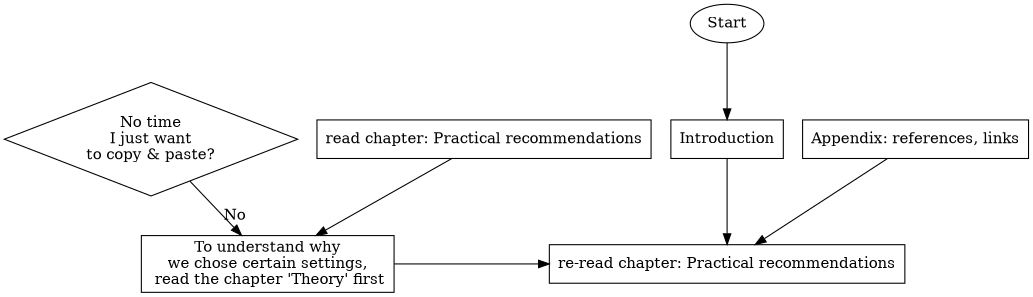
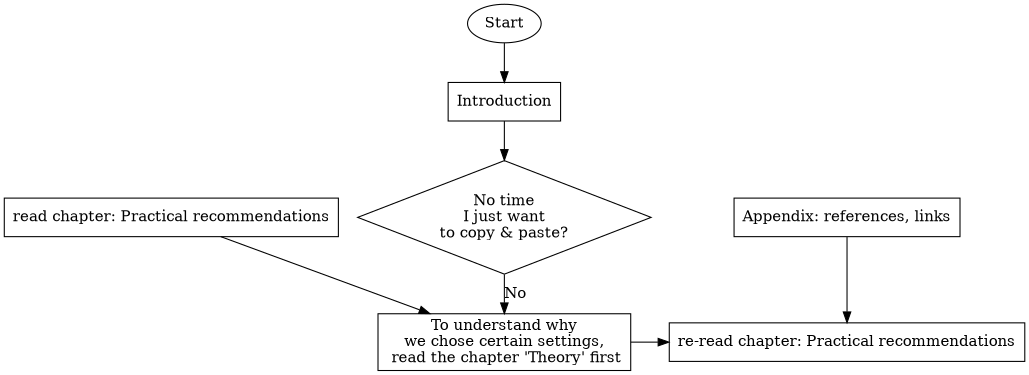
(727, 196) -> (504, 135)
